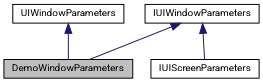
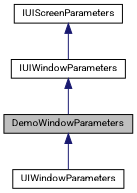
(68, 46) -> (68, 157)
(204, 46) -> (68, 46)
